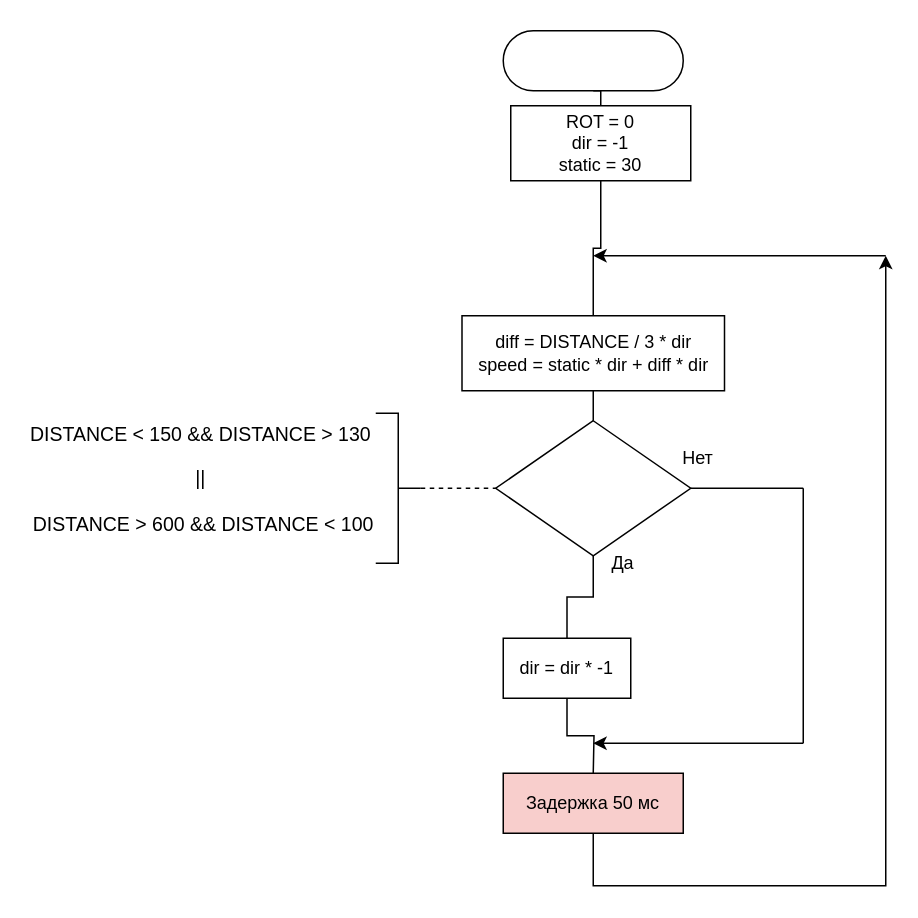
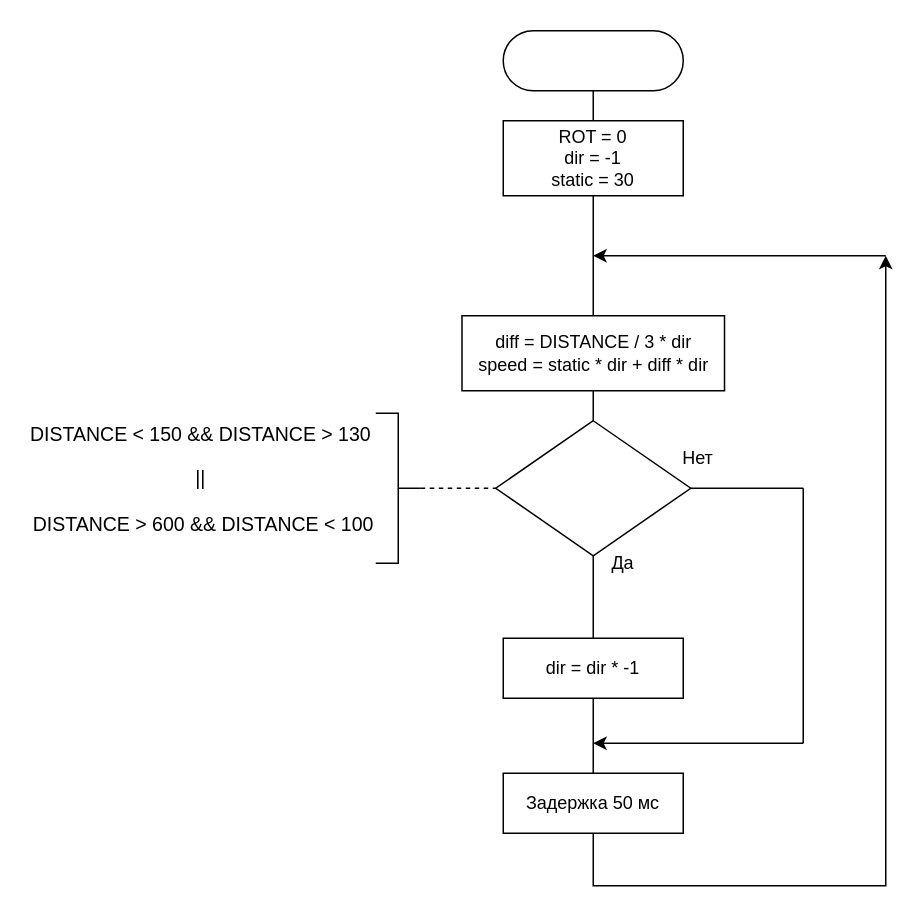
(601, 143) -> (593, 158)
(567, 668) -> (593, 668)
(593, 803) -> (593, 803)
